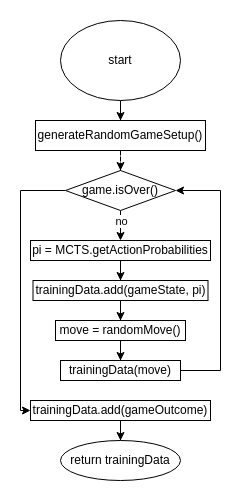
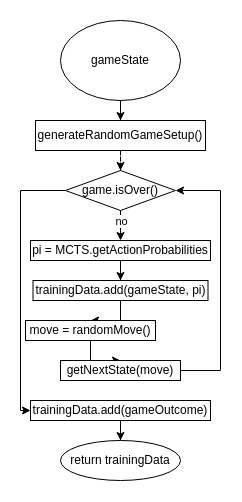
(121, 61) -> (121, 61)
(121, 331) -> (91, 331)
(121, 371) -> (121, 371)
